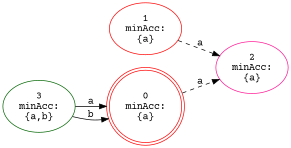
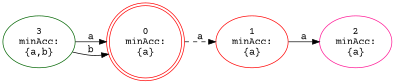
(196, 47) -> (300, 42)
(197, 87) -> (197, 42)
